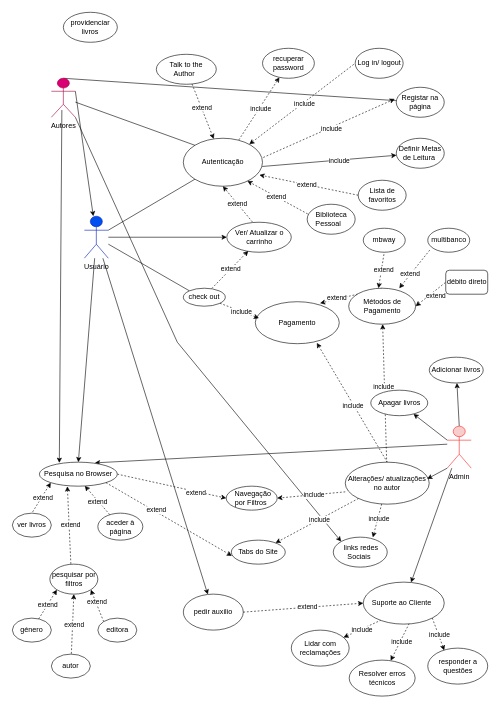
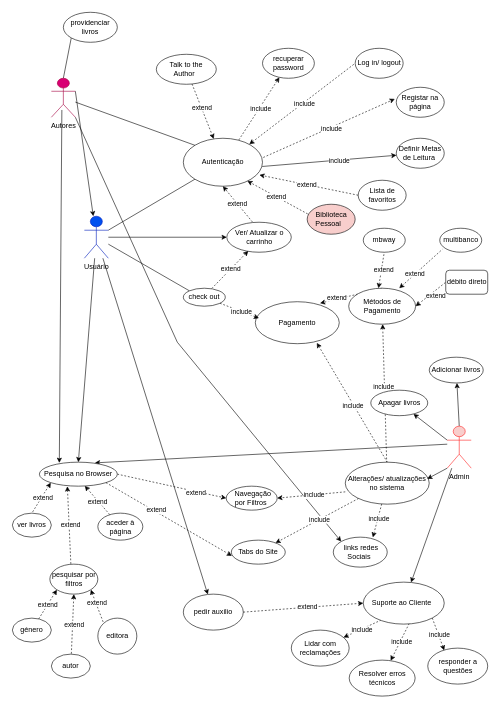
(229, 89) -> (67, 59)
(331, 219) -> (331, 219)
(449, 240) -> (461, 240)
(387, 483) -> (387, 483)
(117, 630) -> (117, 636)
